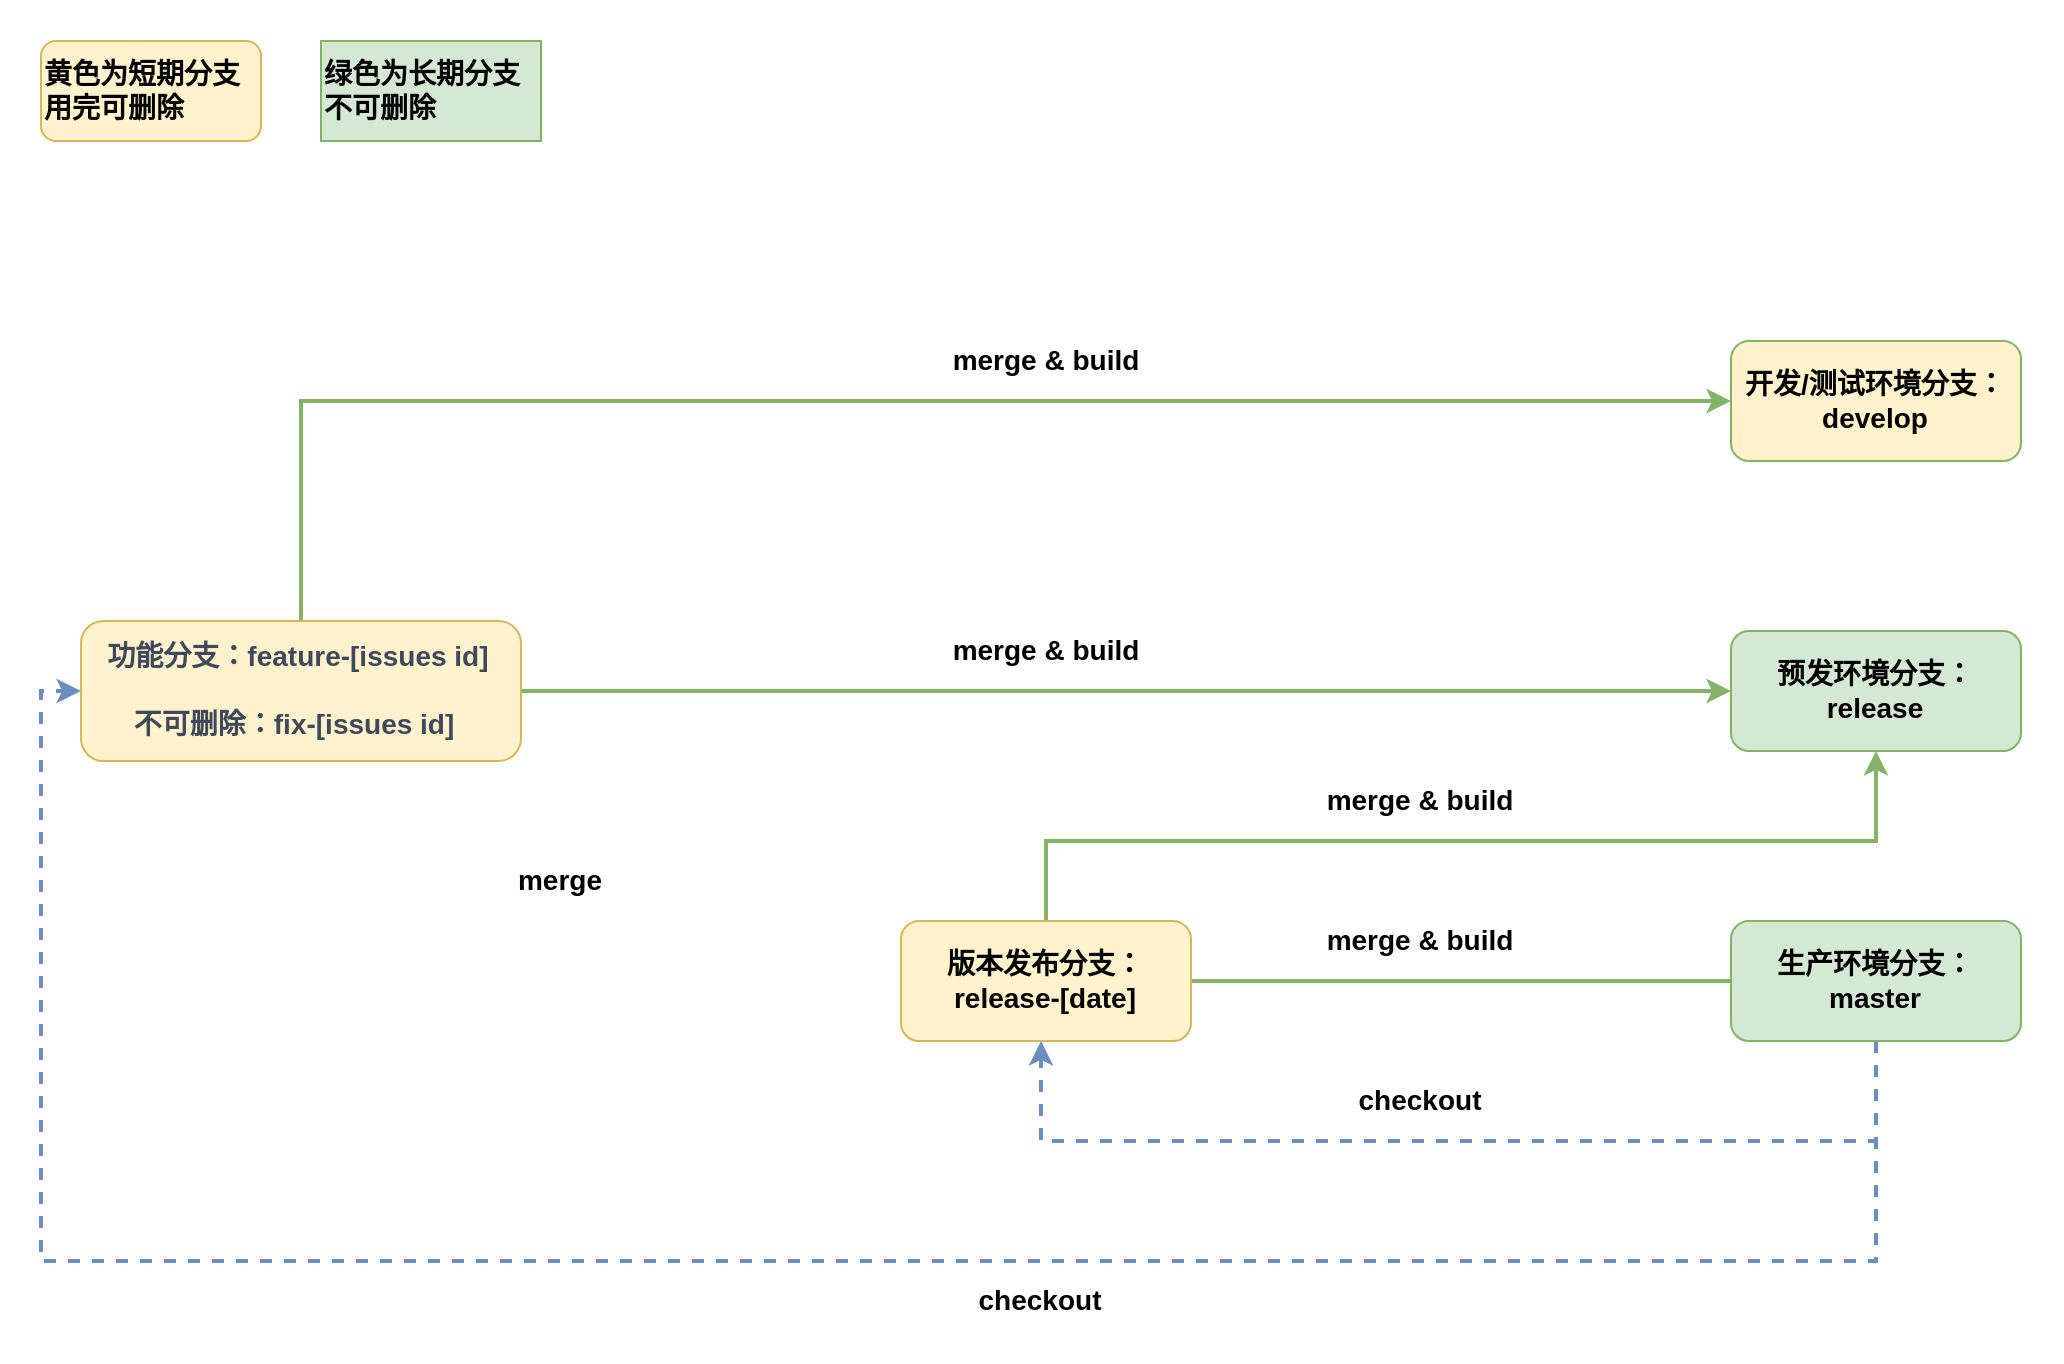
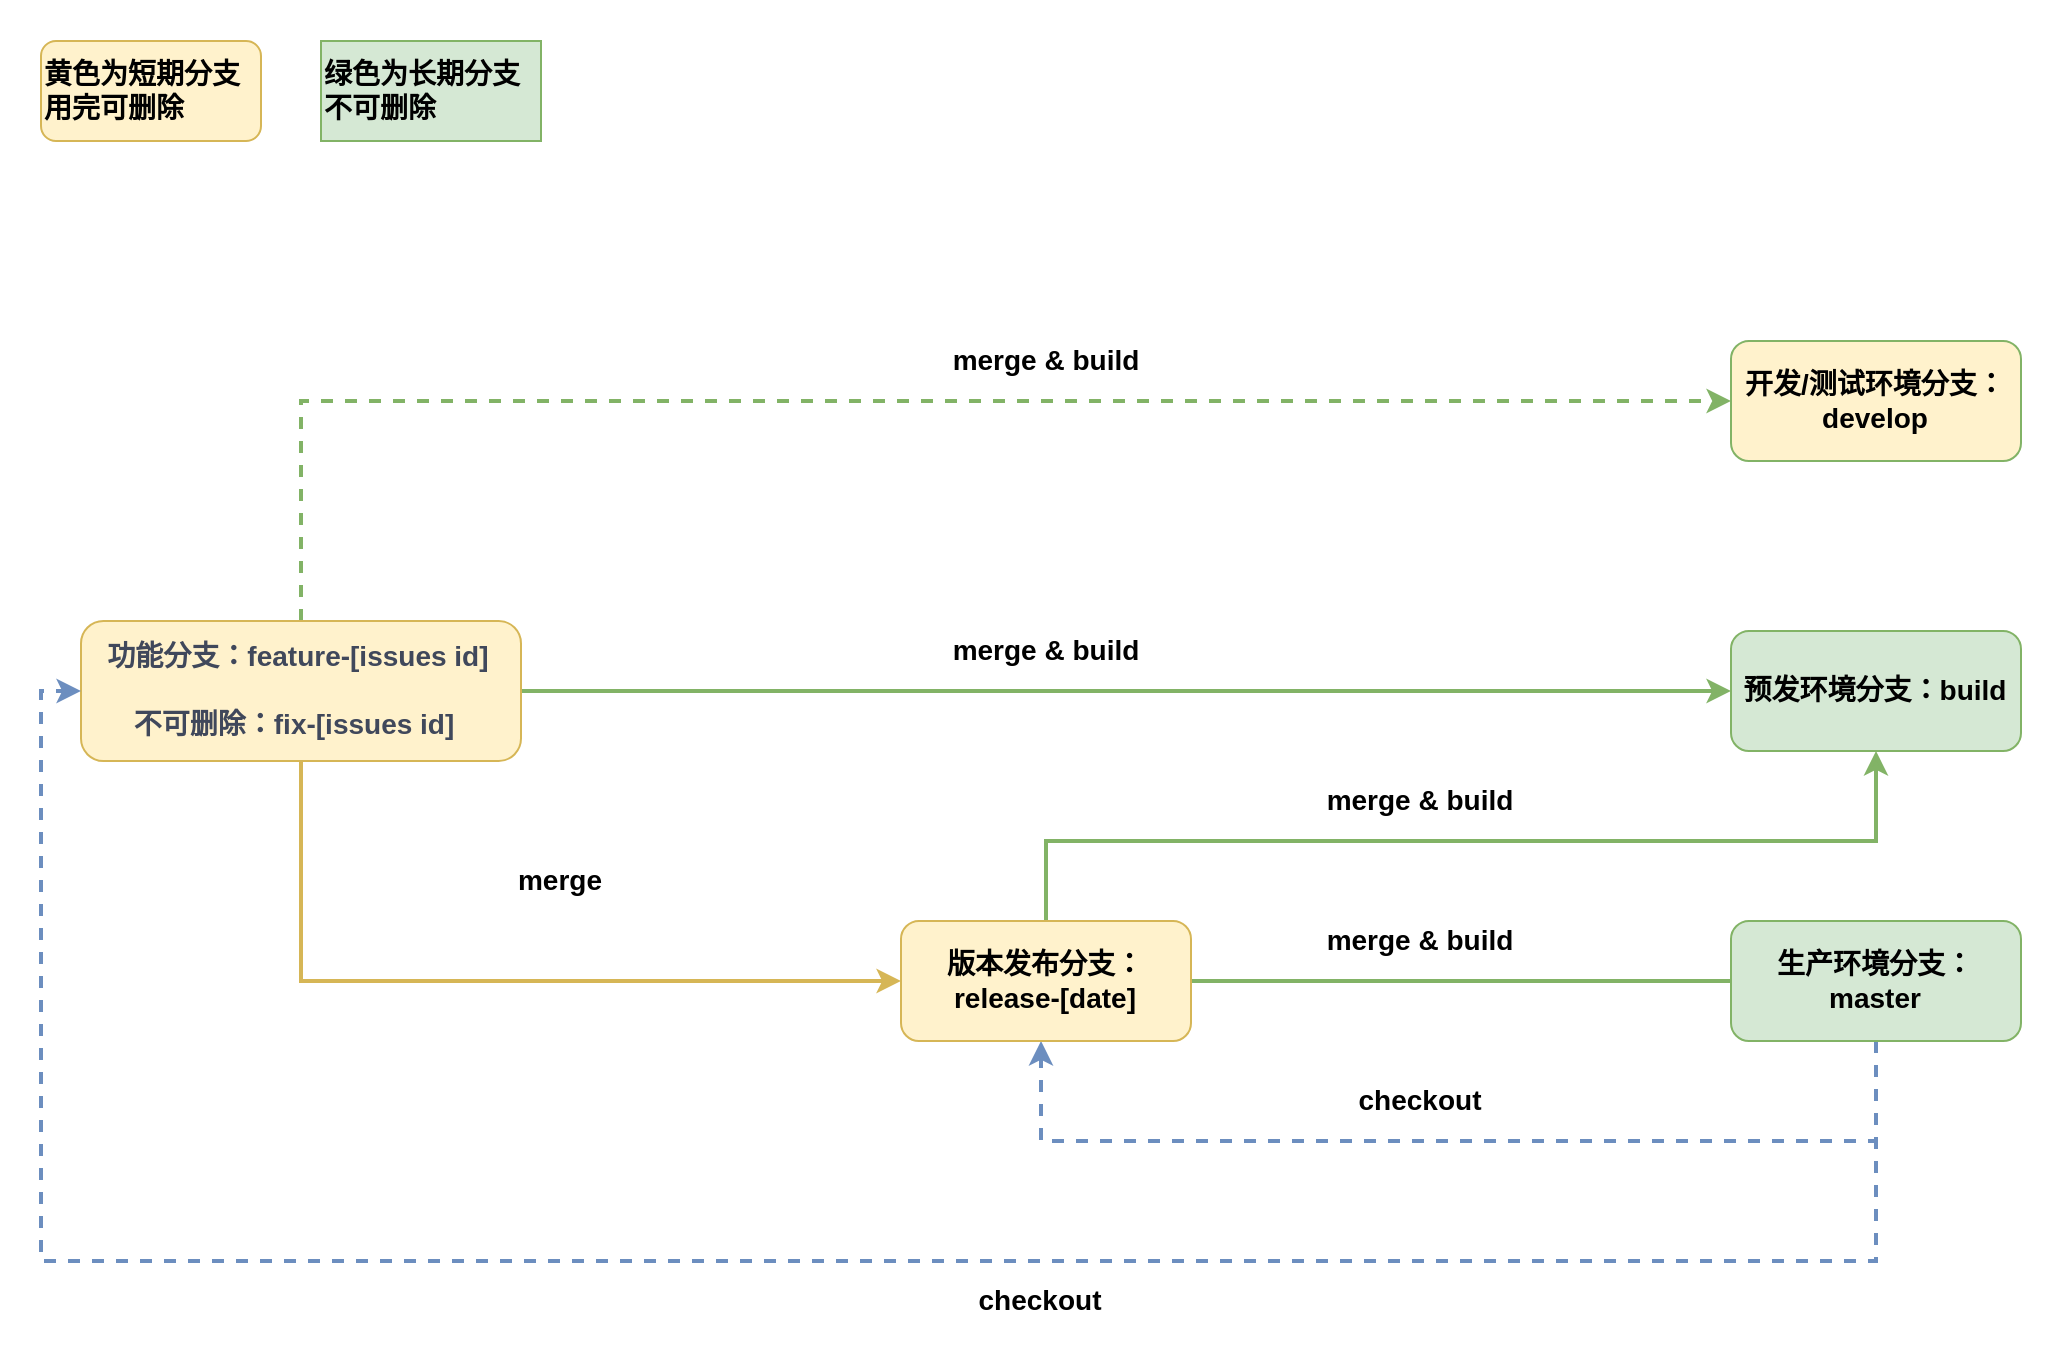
(301, 603) -> (301, 603)
(1876, 691) -> (1876, 691)
none -> (482, 981)
